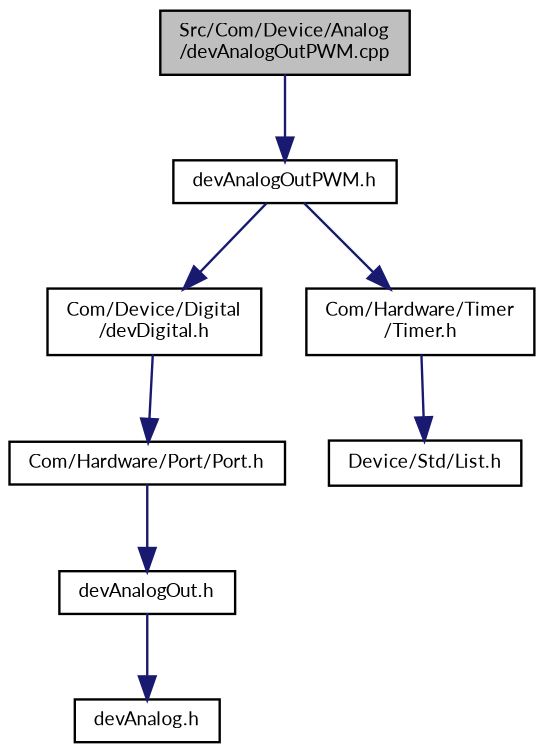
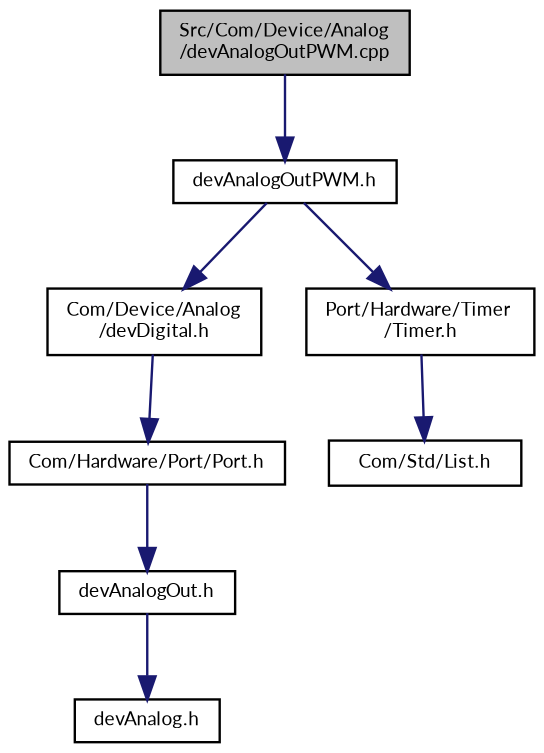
(154, 322) -> (154, 322)
(420, 322) -> (420, 322)
(425, 463) -> (425, 463)
